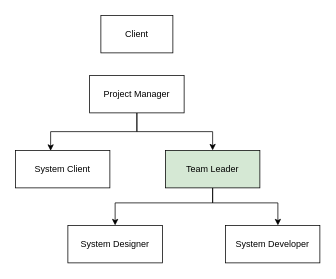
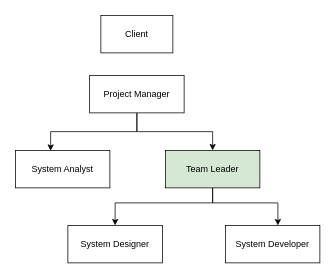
(63, 169) -> (63, 169)
